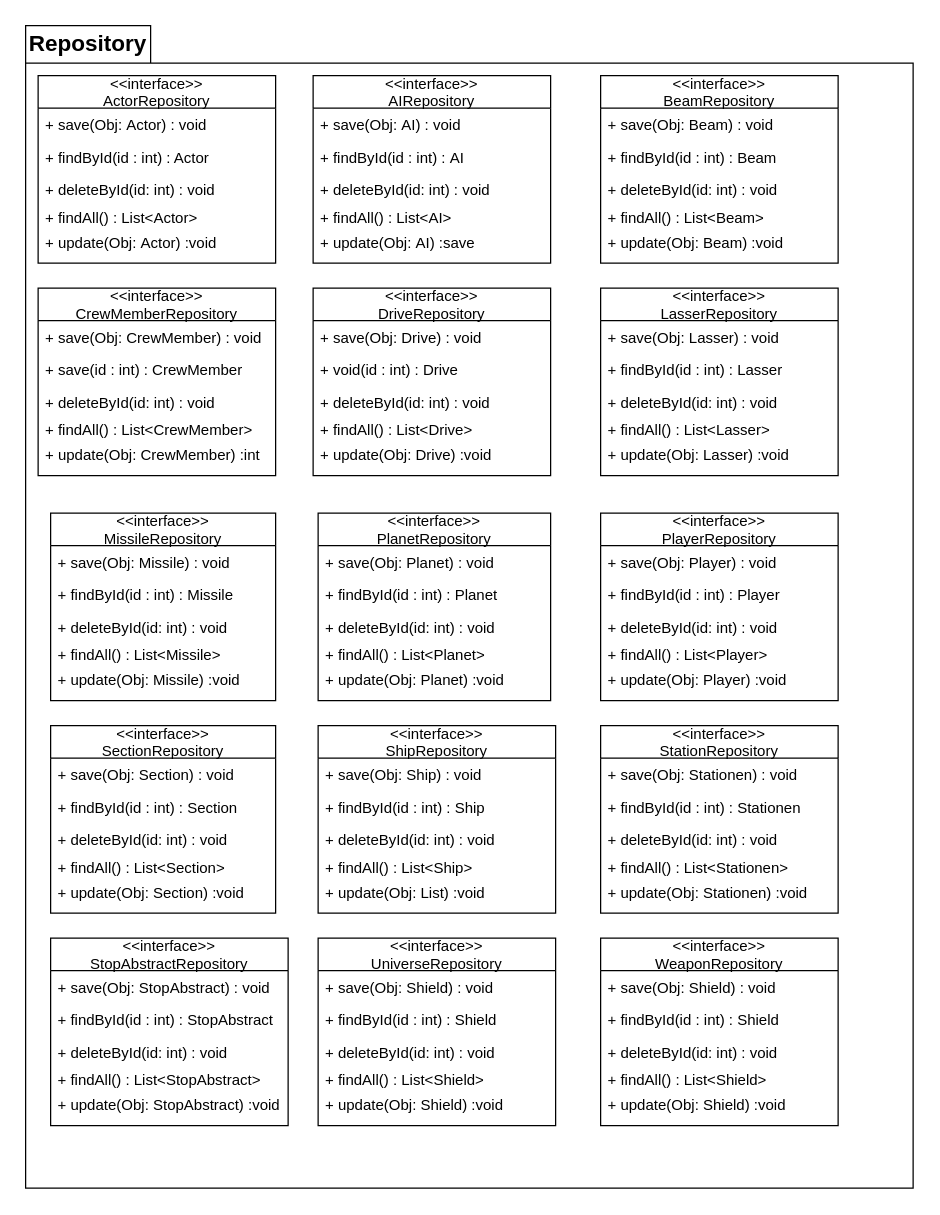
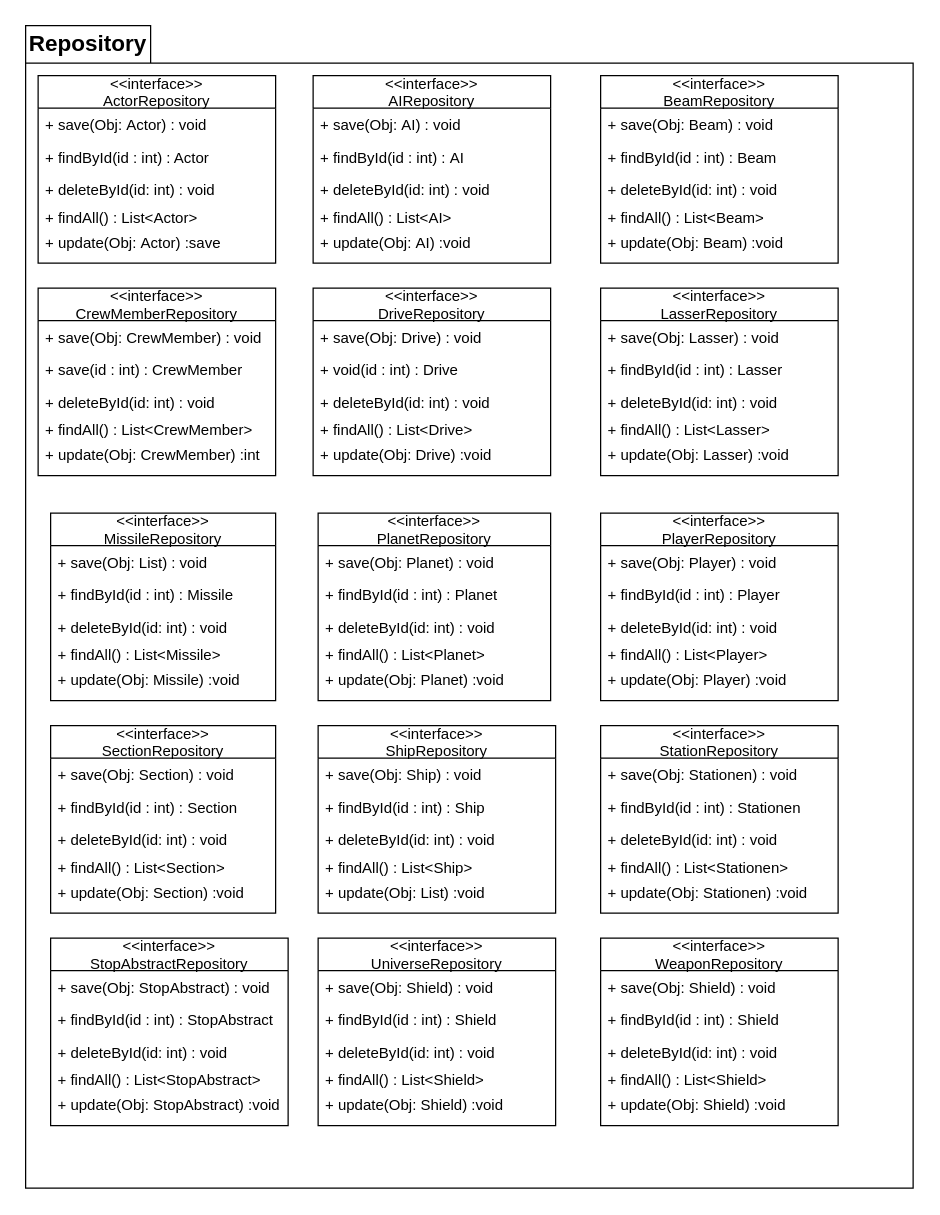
(144, 243) -> (146, 243)
(409, 243) -> (407, 243)
(153, 563) -> (145, 563)
